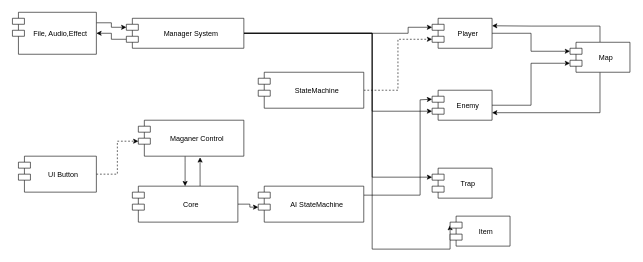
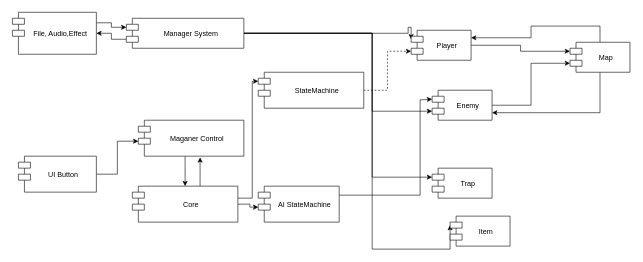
(462, 33) -> (441, 45)
none -> (252, 82)
(117, 160) -> (117, 160)
(311, 204) -> (299, 204)
